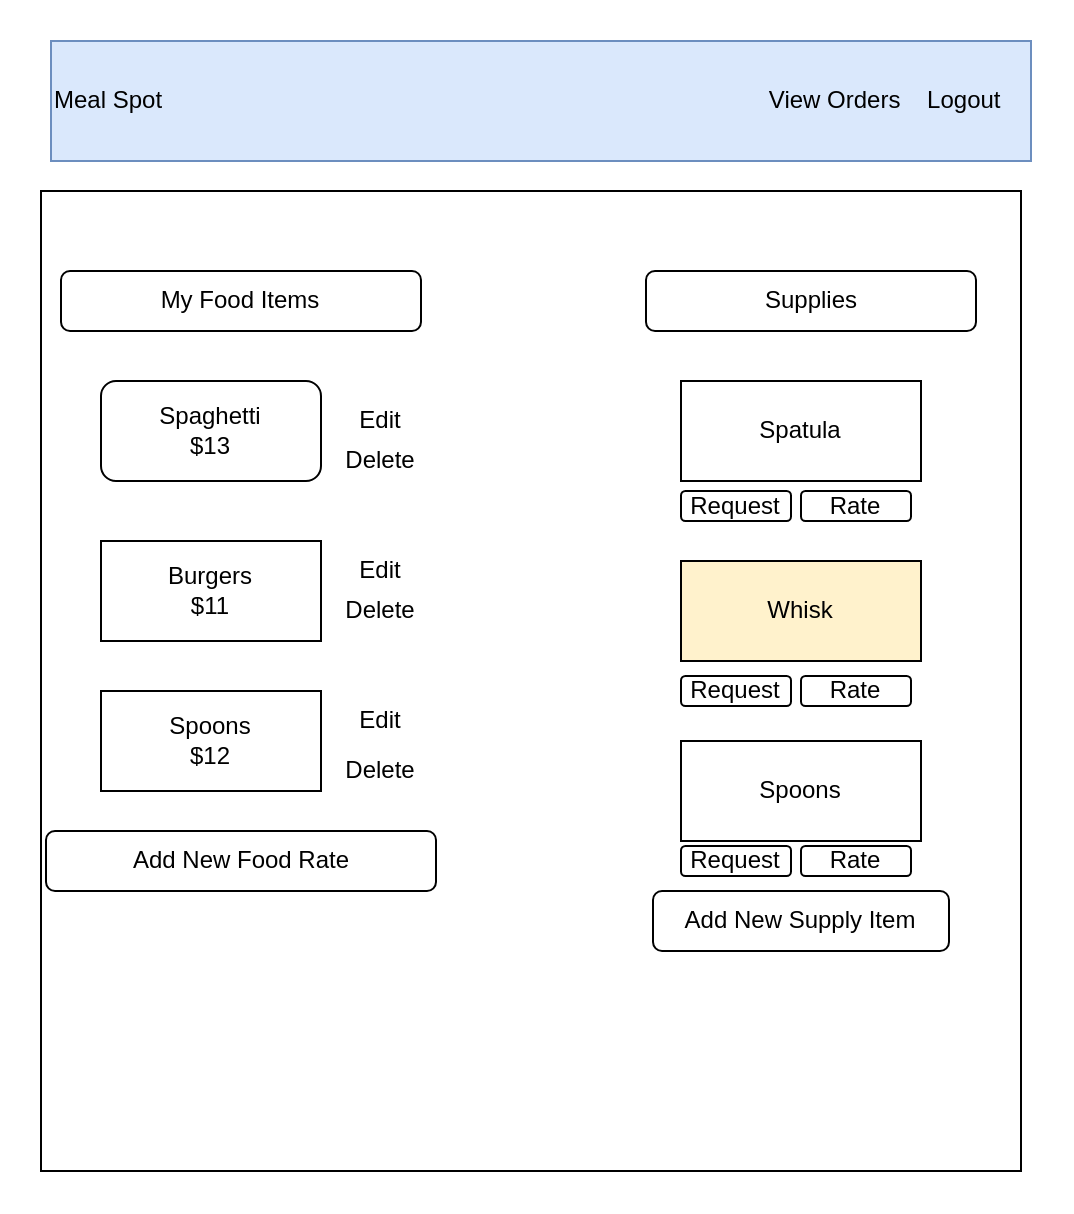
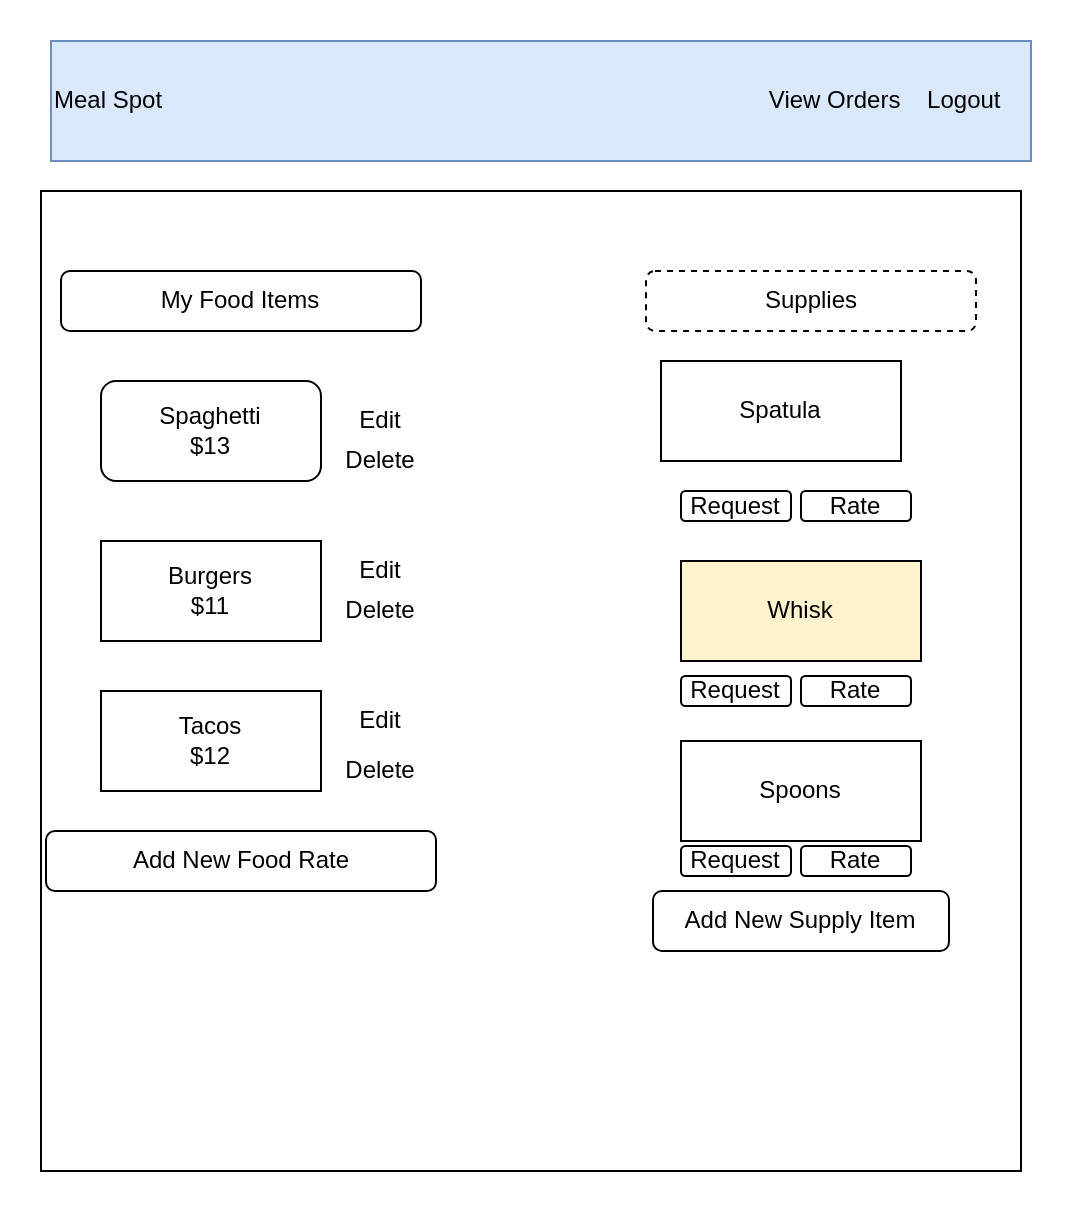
(811, 301) -> (811, 301)
(801, 431) -> (781, 411)
(211, 741) -> (211, 741)
